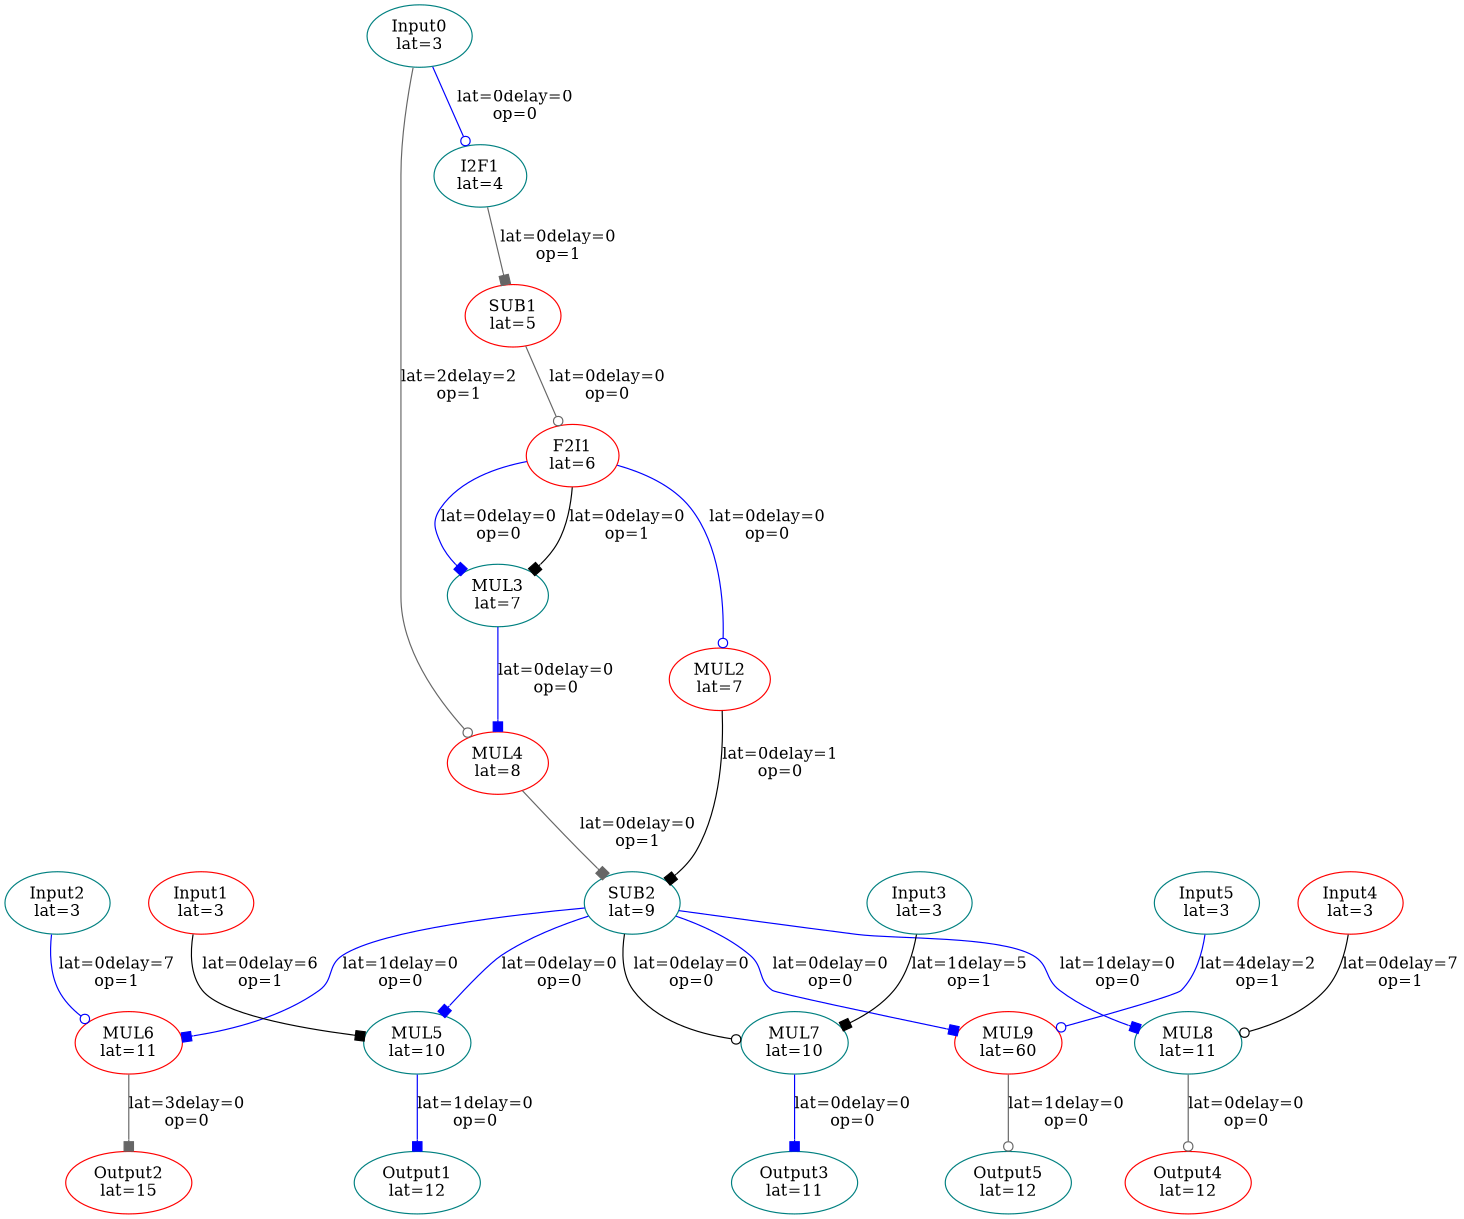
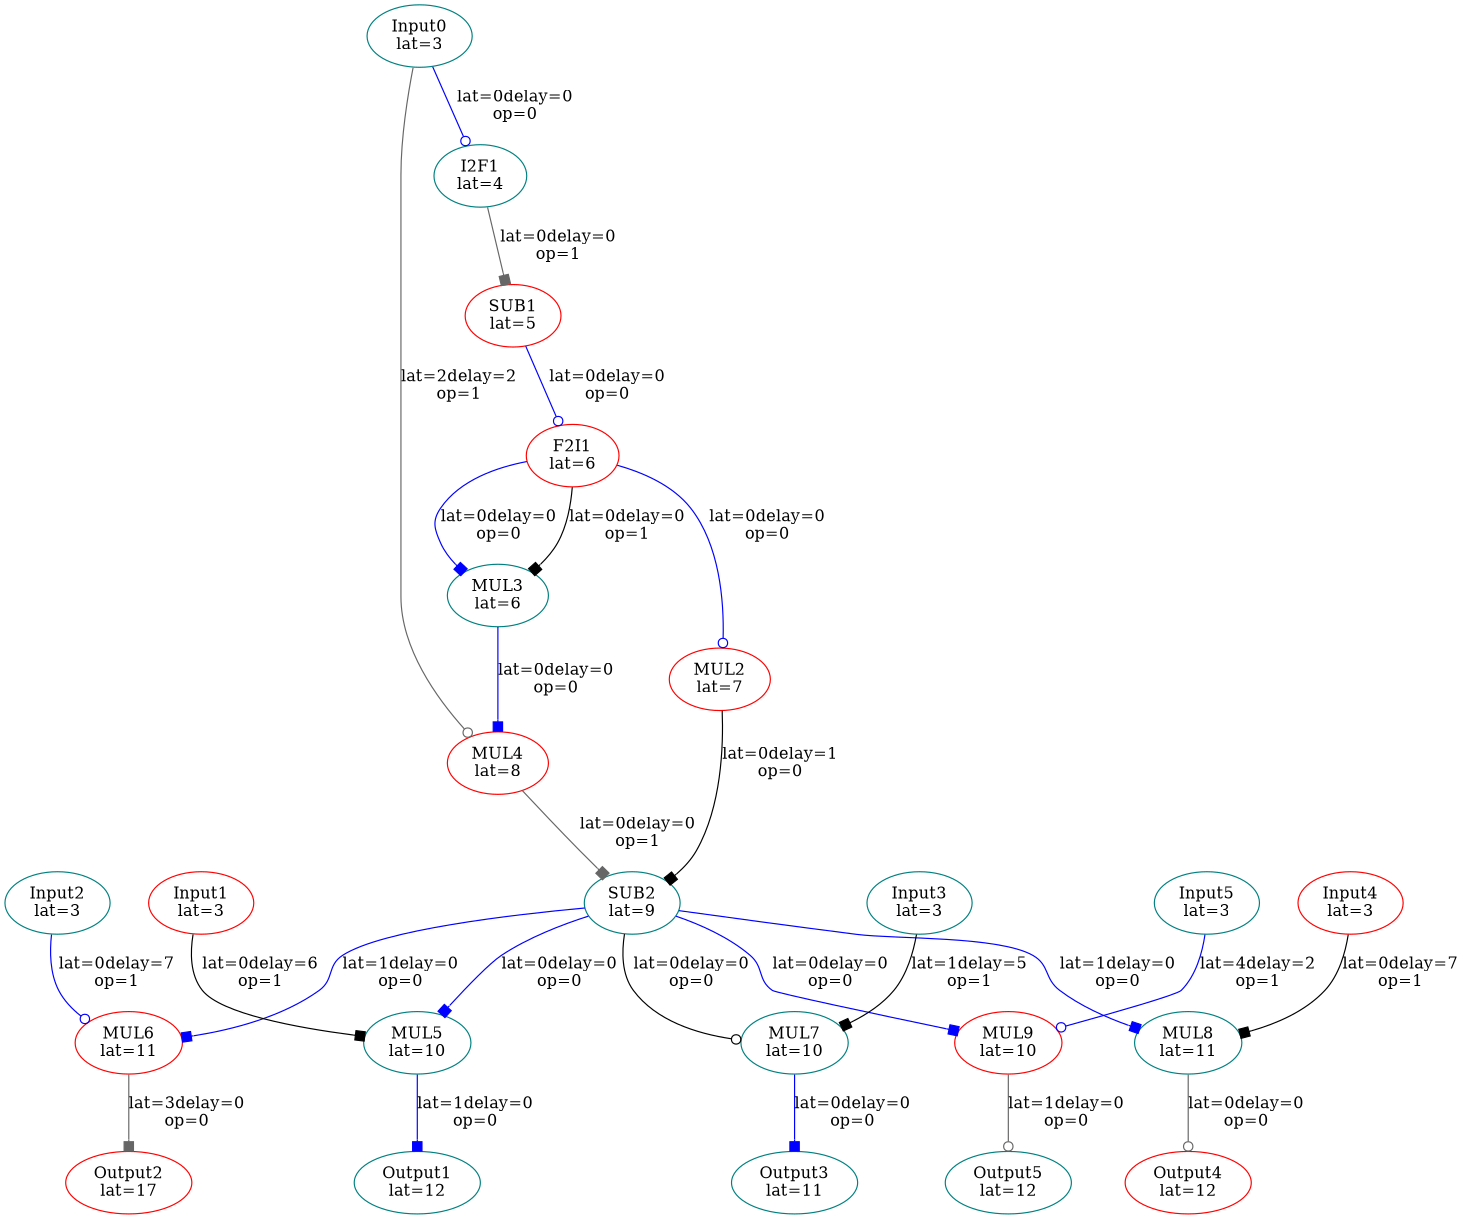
(541, 381) -> (541, 381)
(498, 596) -> (498, 596)
(1315, 999) -> (1316, 999)
(1008, 1043) -> (1008, 1043)
(129, 1183) -> (129, 1183)
